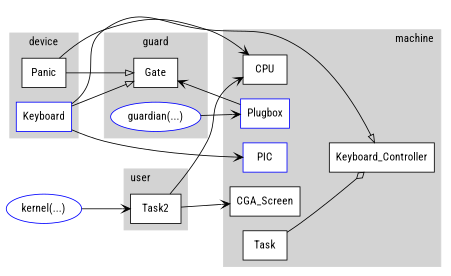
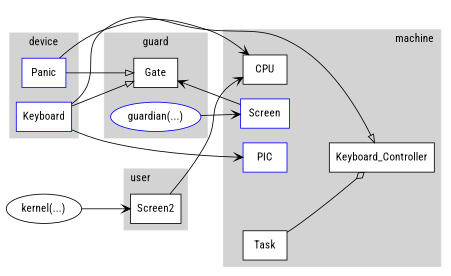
(44, 73) -> (44, 73)
(265, 114) -> (265, 114)
(265, 201) -> none
(44, 209) -> (44, 209)
(156, 209) -> (156, 209)
